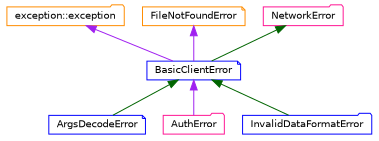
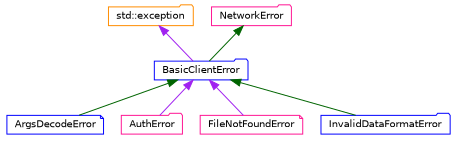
(66, 16) -> (151, 16)
(194, 16) -> (251, 125)
(194, 48) -> (230, 101)
(194, 71) -> (201, 71)
